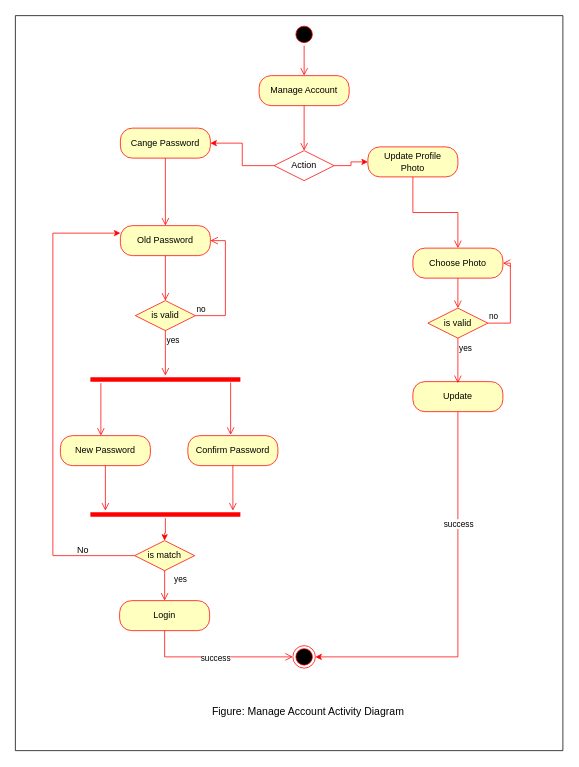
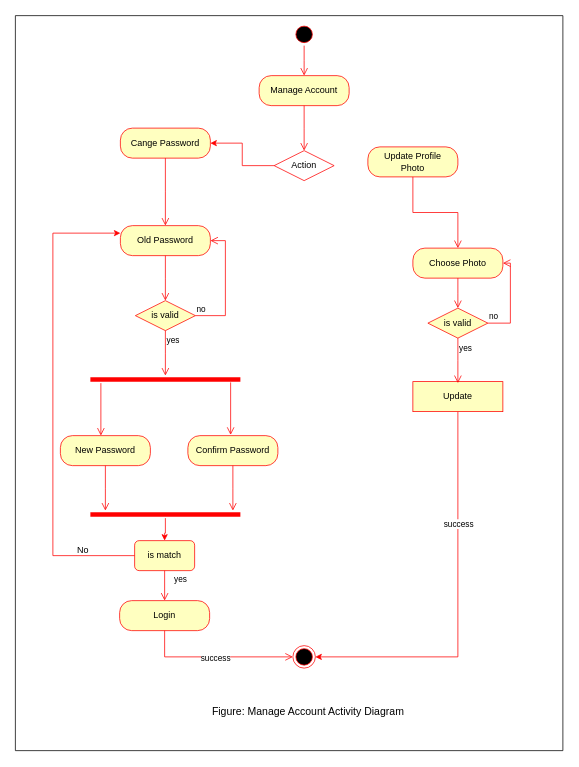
(351, 165) -> none
(458, 396) -> (458, 396)
(165, 555) -> (165, 555)
